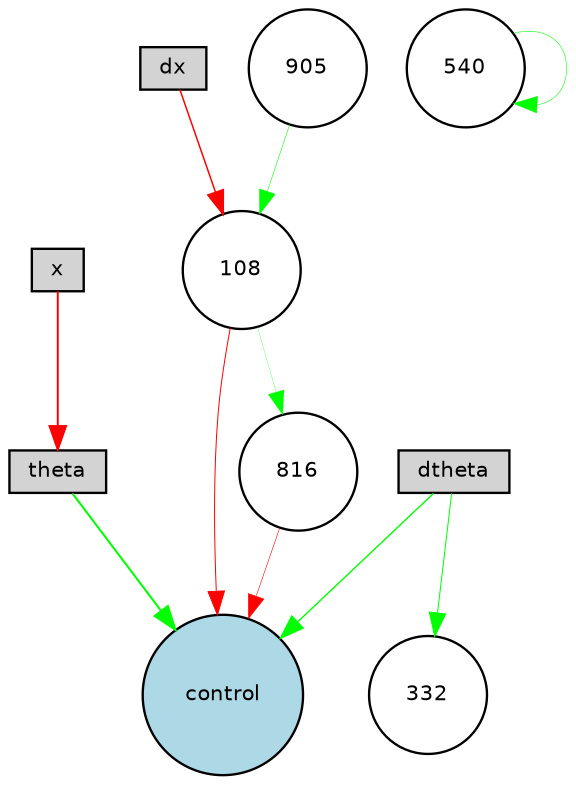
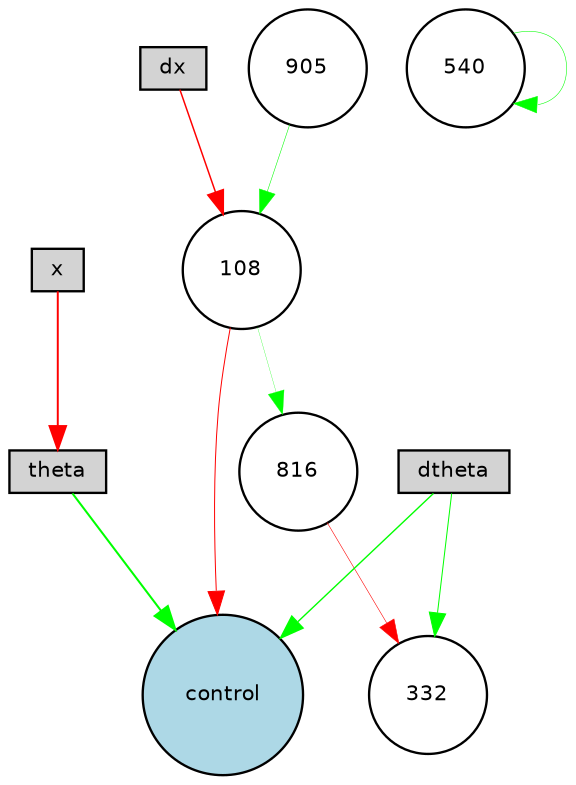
(268, 562) -> (363, 583)
